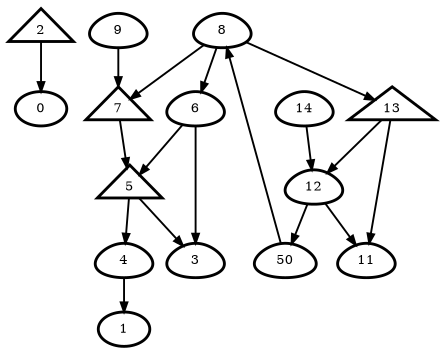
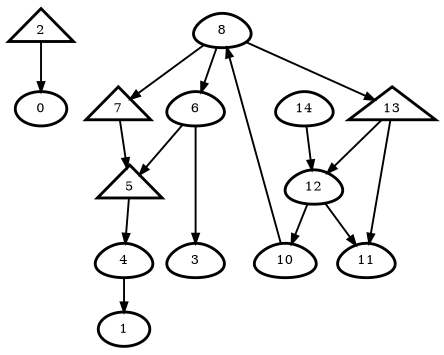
(118, 31) -> none
(158, 218) -> none
(285, 260) -> (285, 260)
